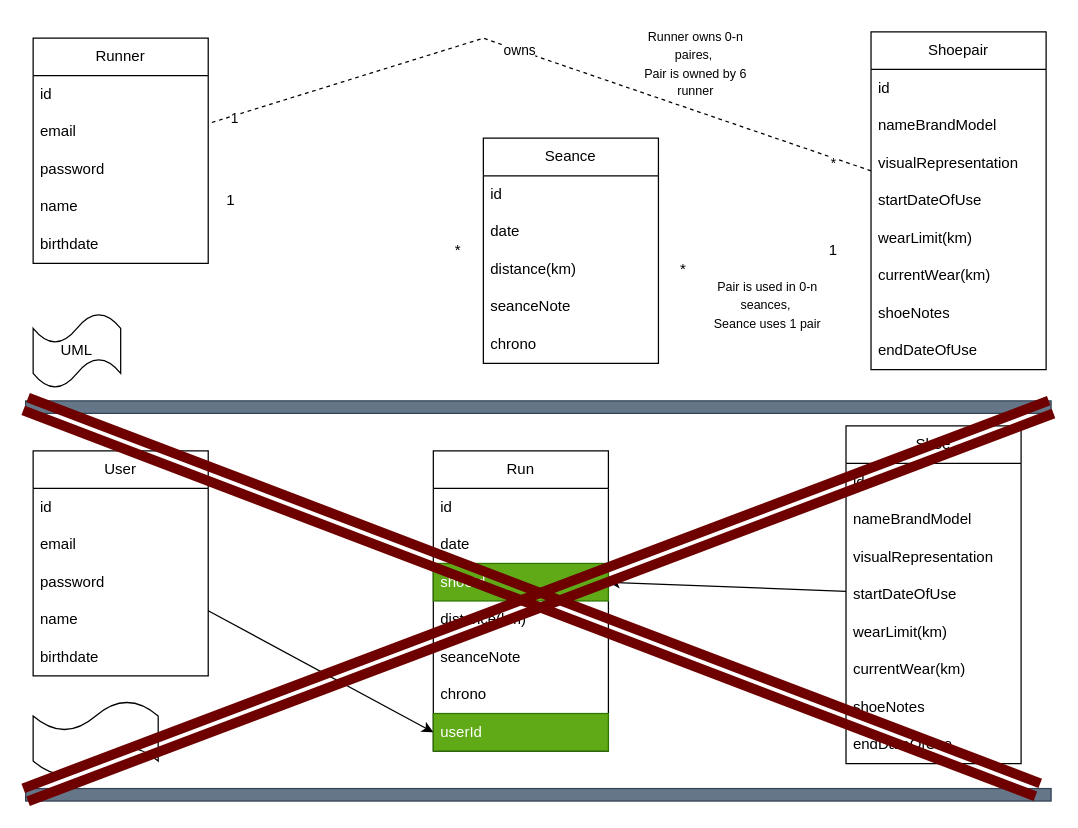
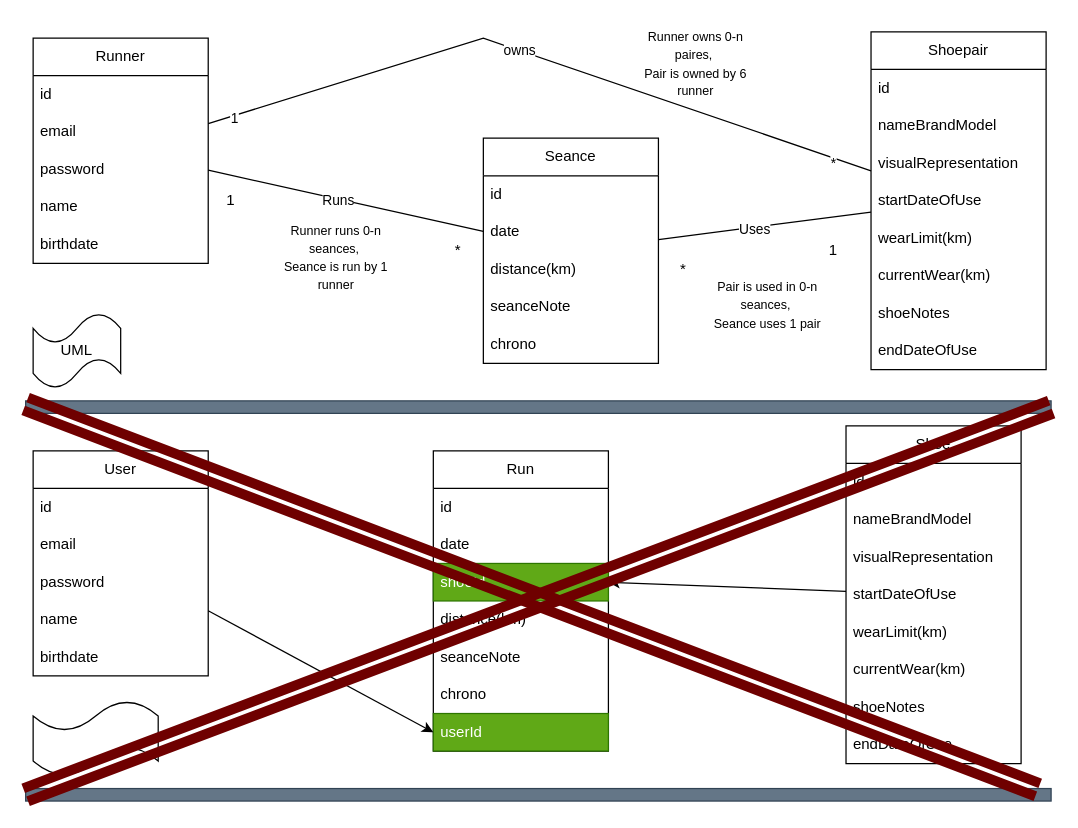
(702, 113) -> (702, 113)
none -> (346, 201)
none -> (763, 226)
none -> (336, 257)
